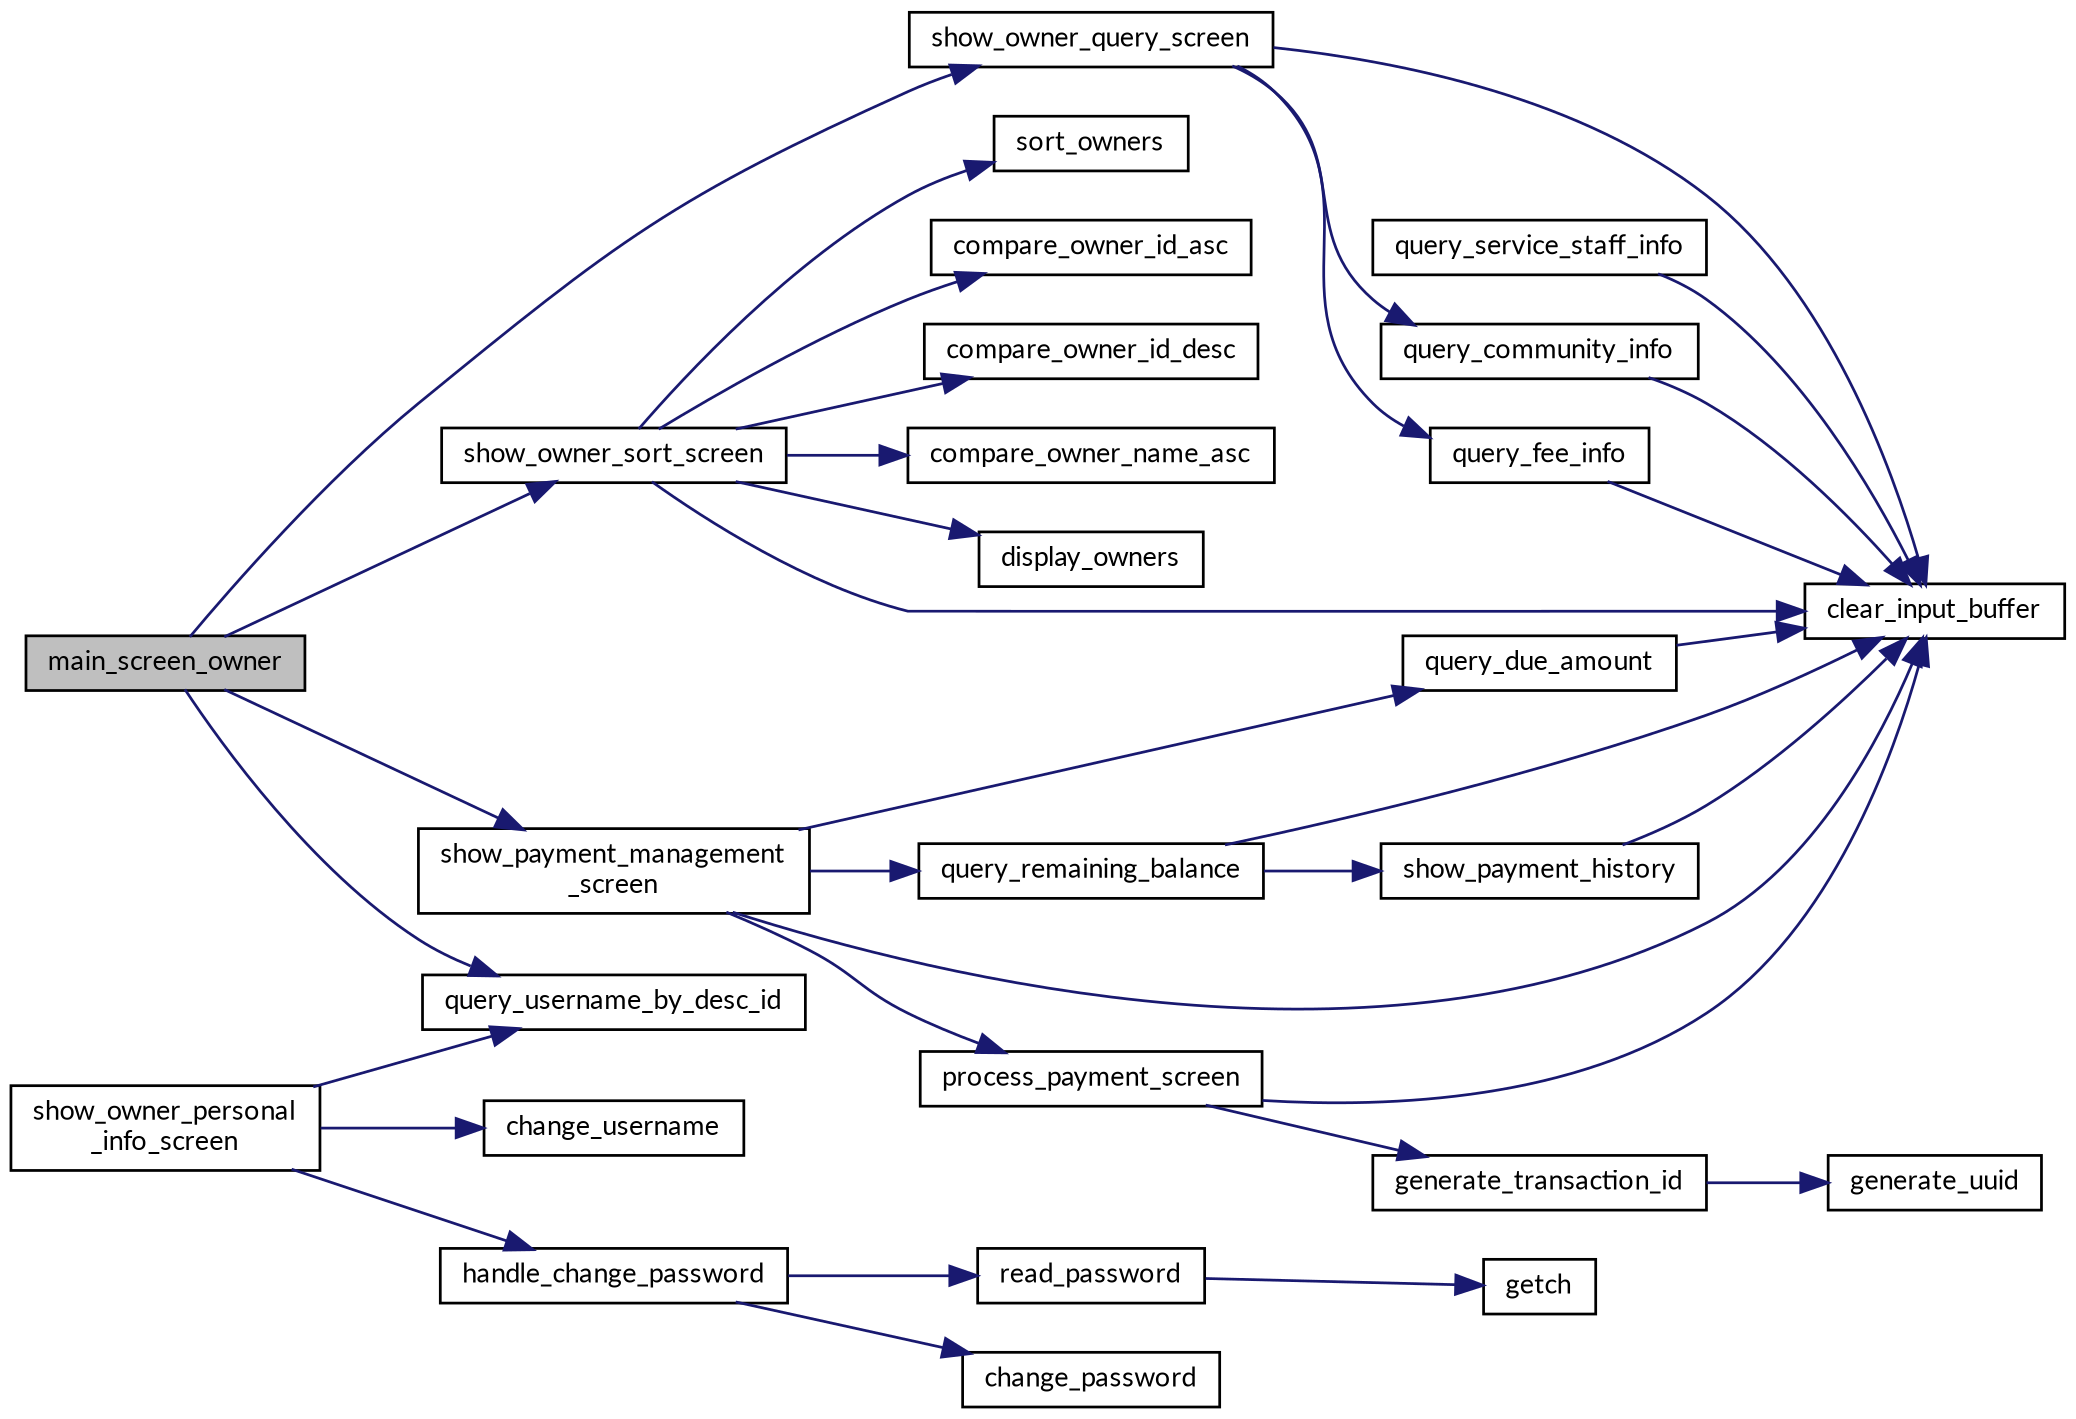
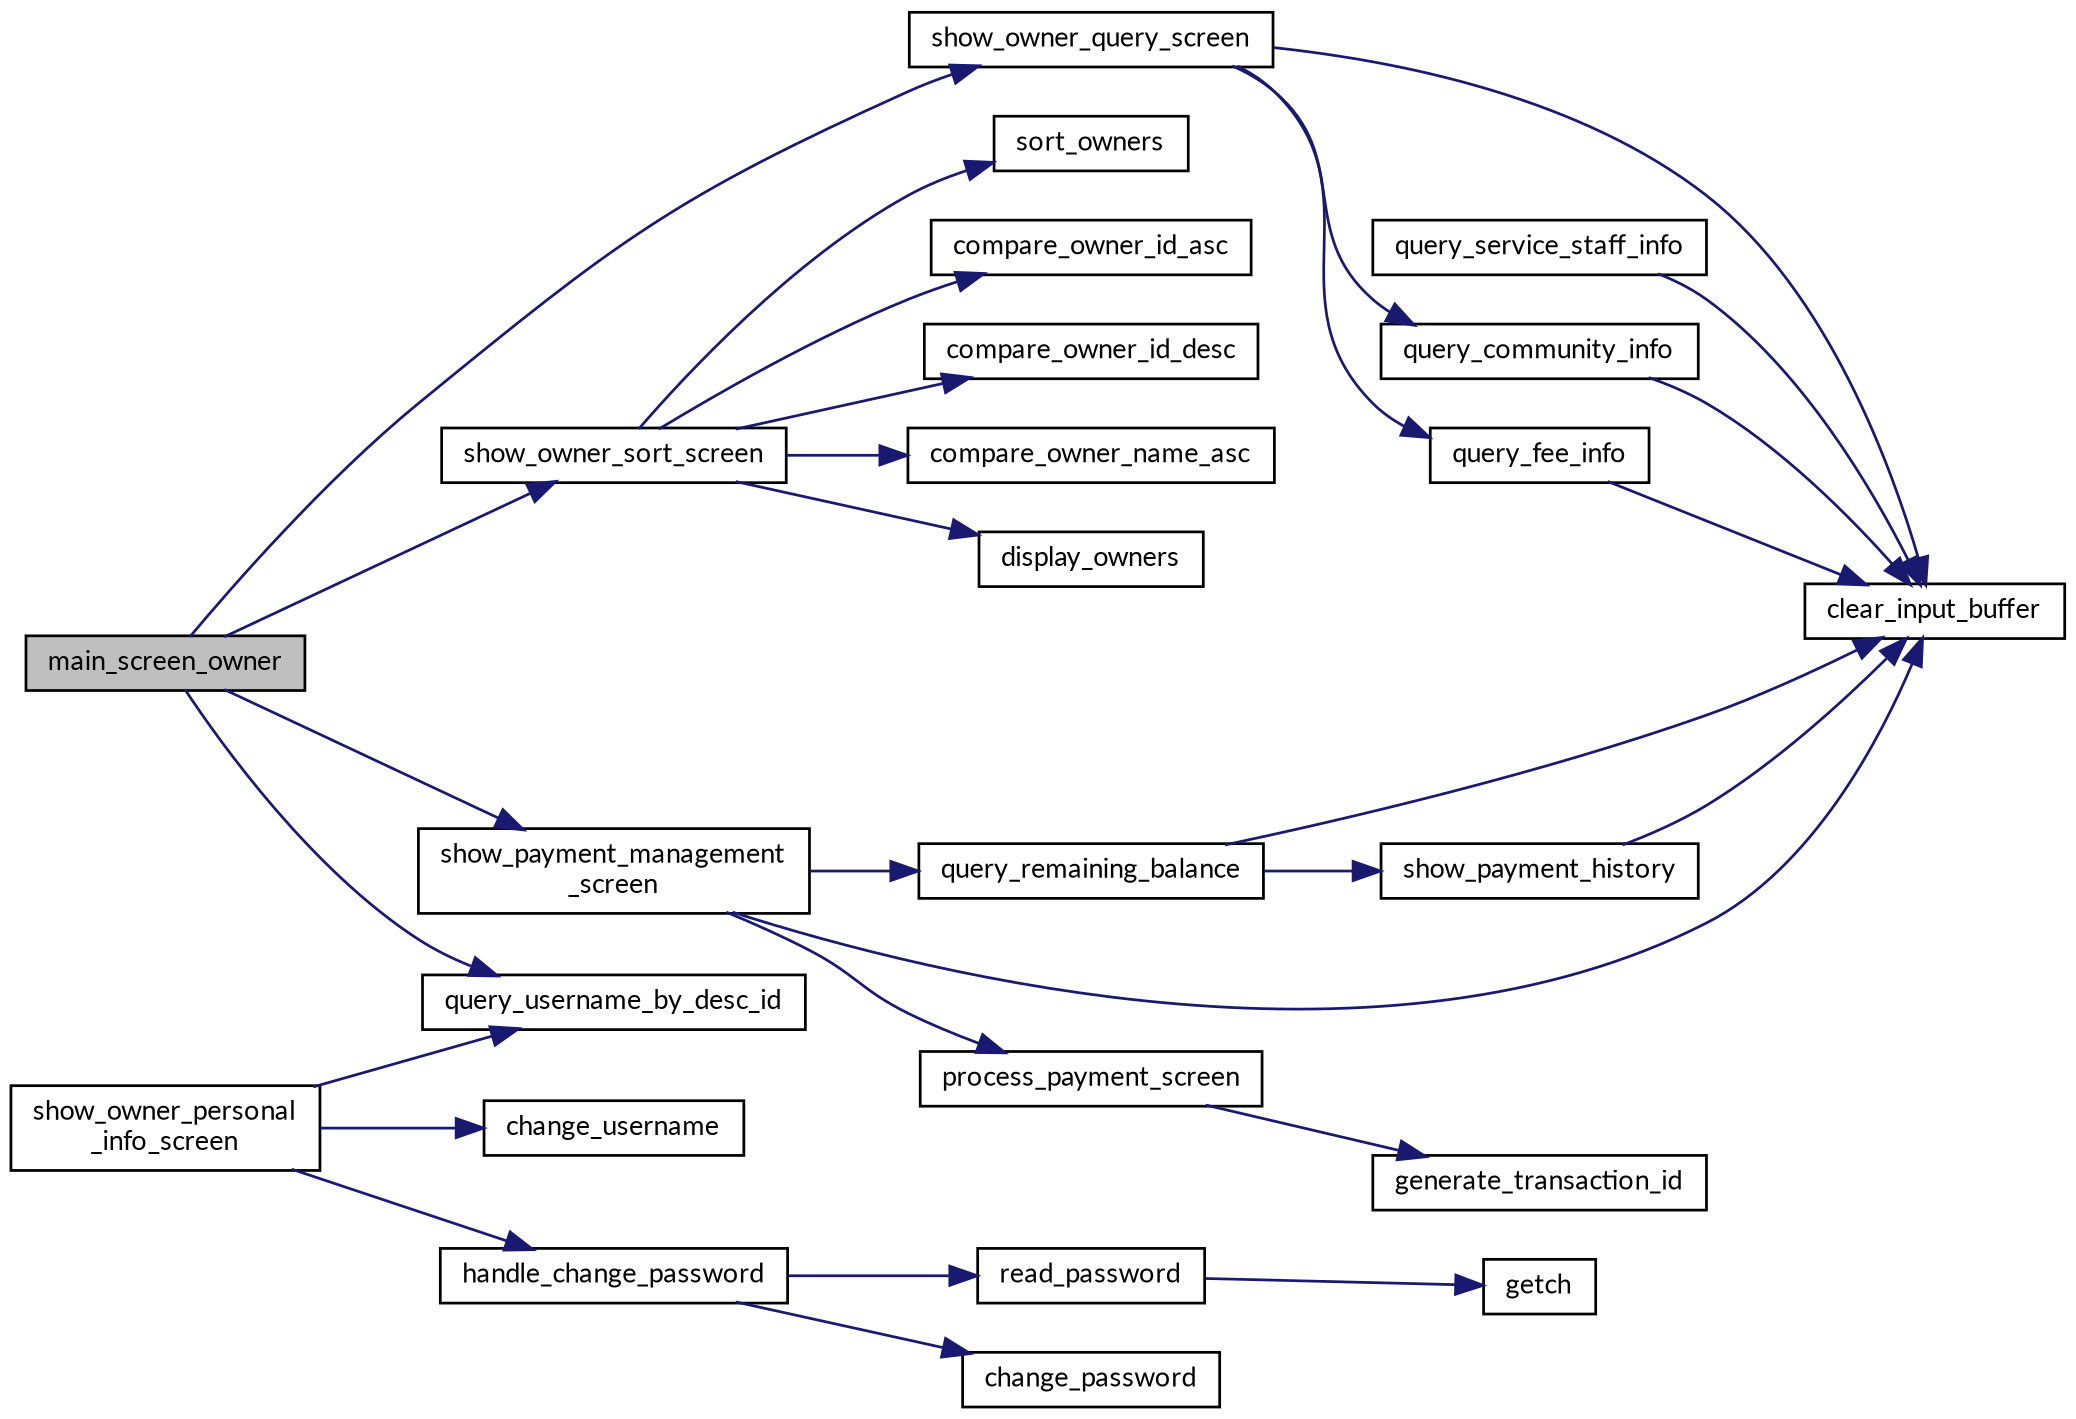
(1198, 611) -> none
(1540, 663) -> none
(1687, 1024) -> none
(1935, 1183) -> none
